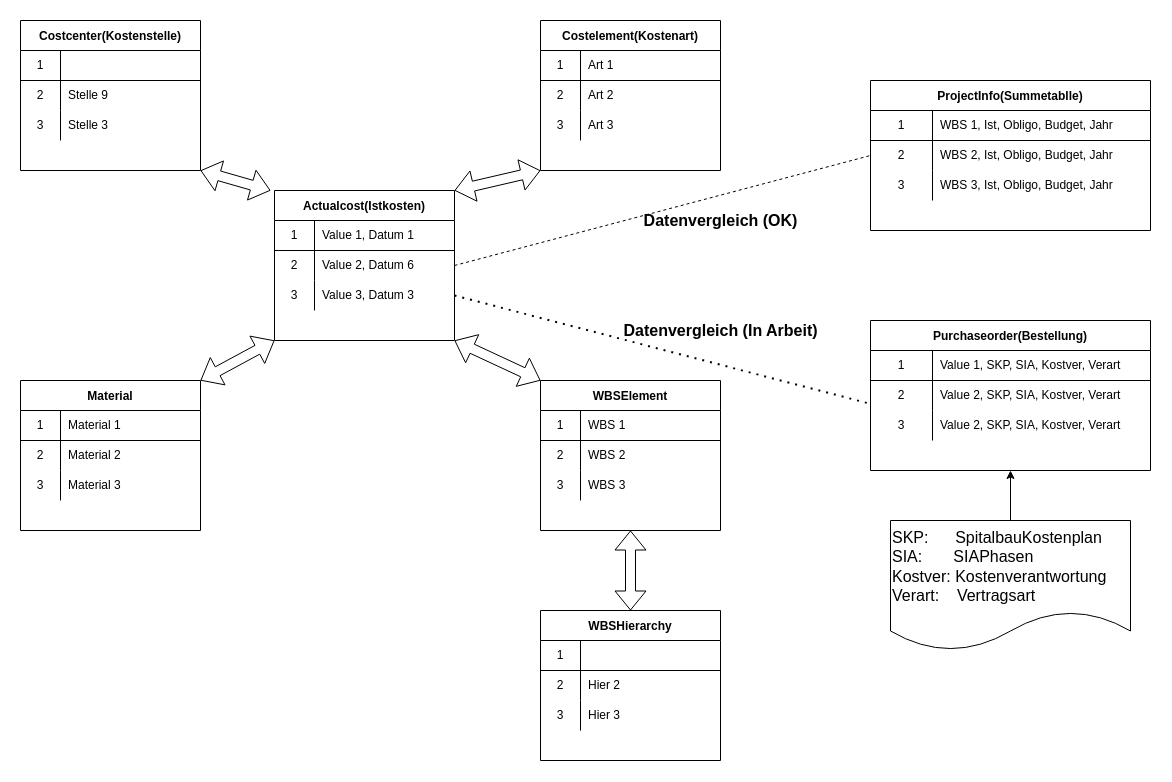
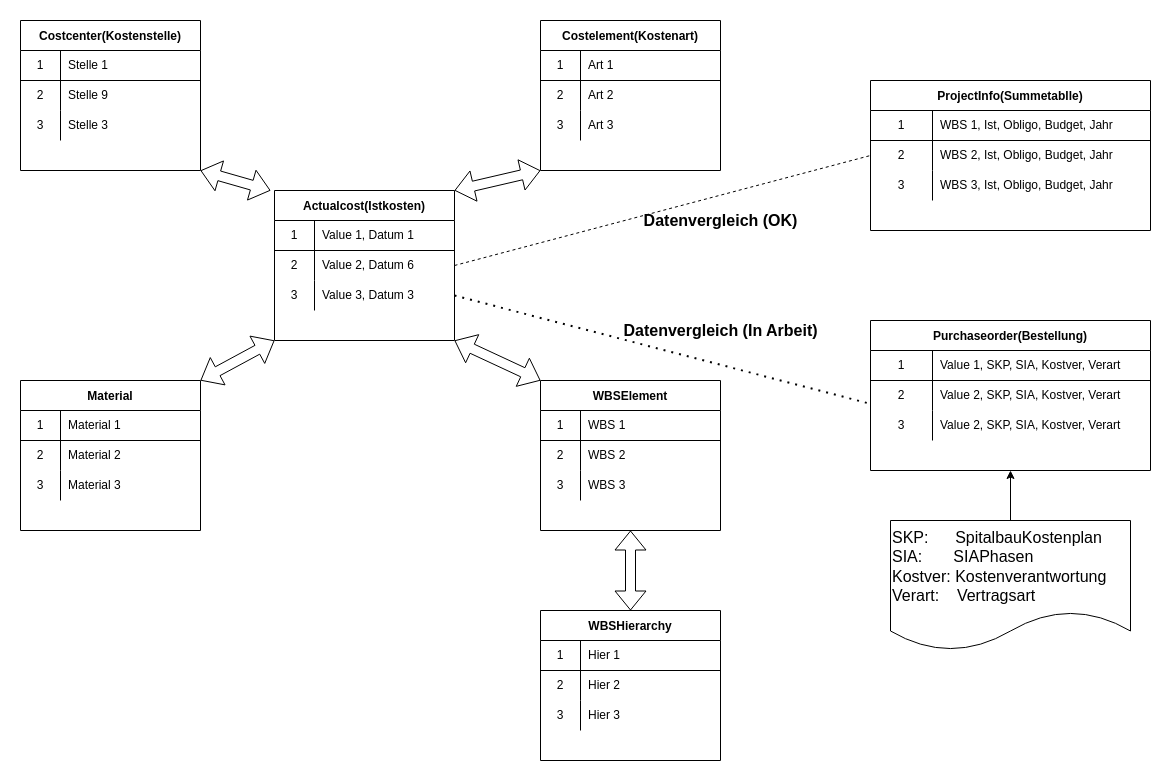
none -> (131, 66)
none -> (651, 656)
